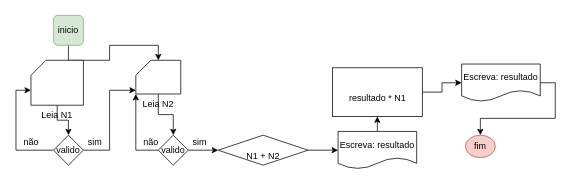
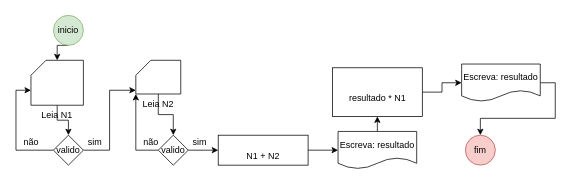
(68, 30) -> (68, 30)
(117, 45) -> (58, 45)
(480, 147) -> (480, 150)
(263, 150) -> (263, 150)
